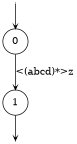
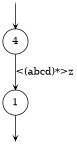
(15, 41) -> (15, 41)
